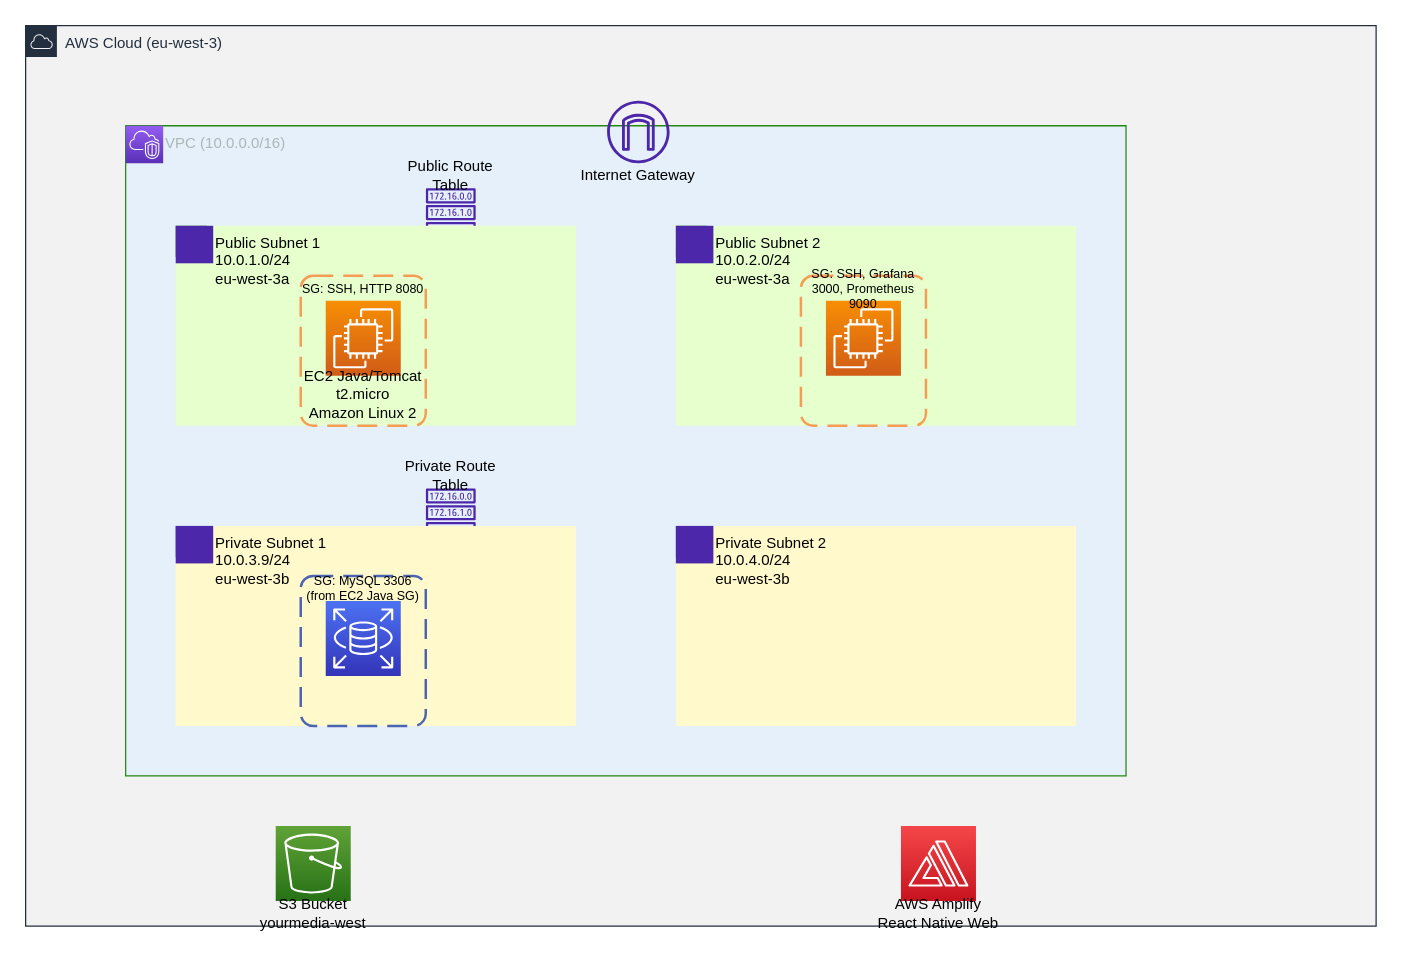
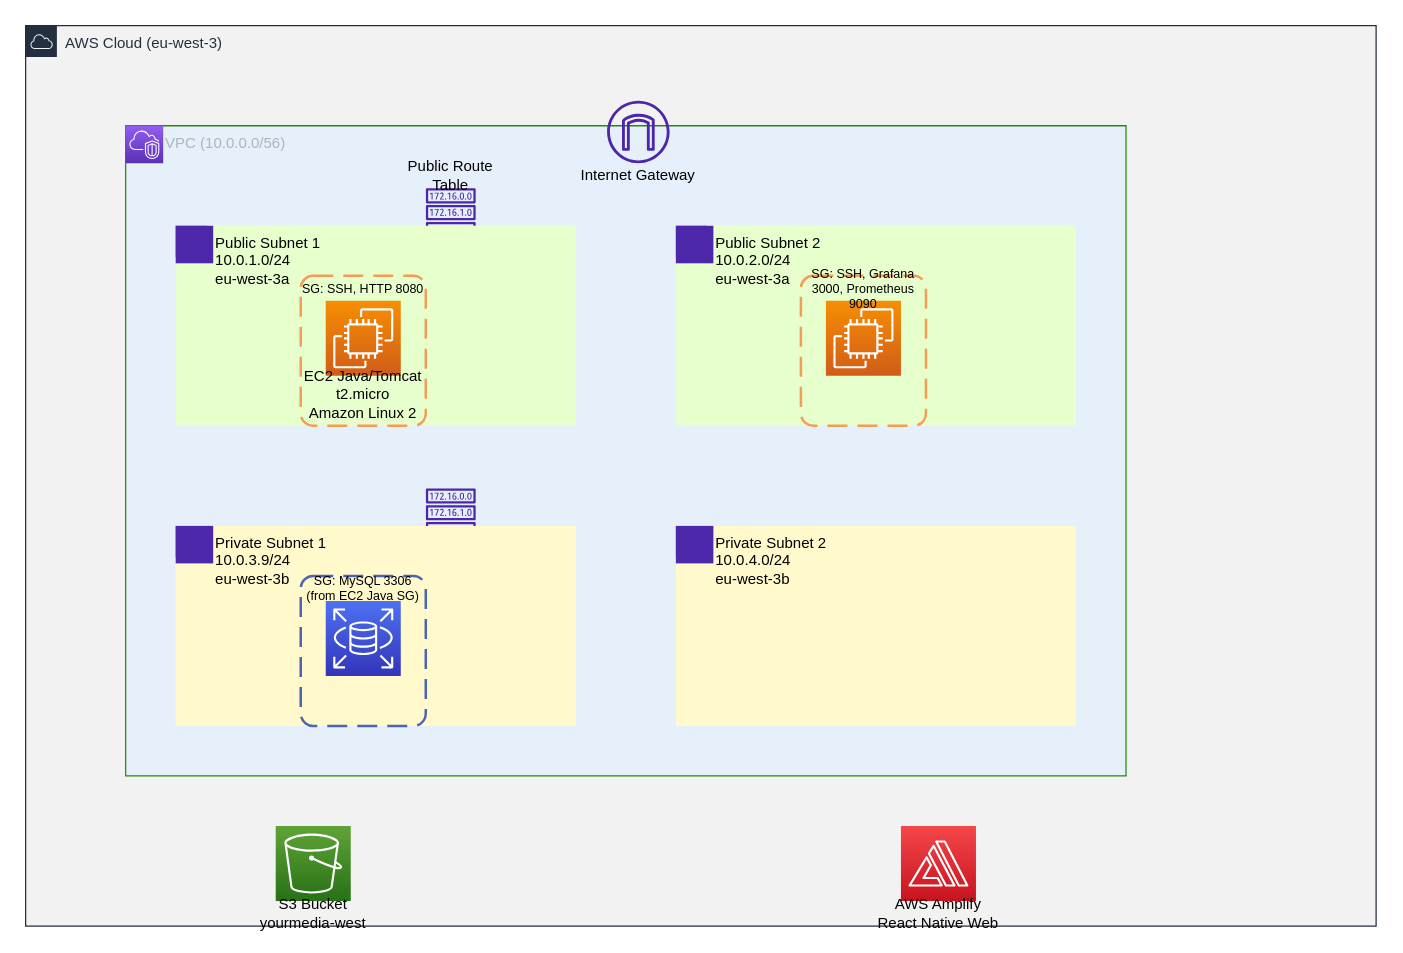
(229, 143) -> (229, 143)
(451, 476) -> none
